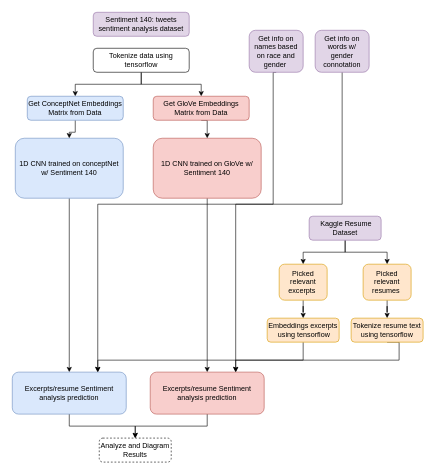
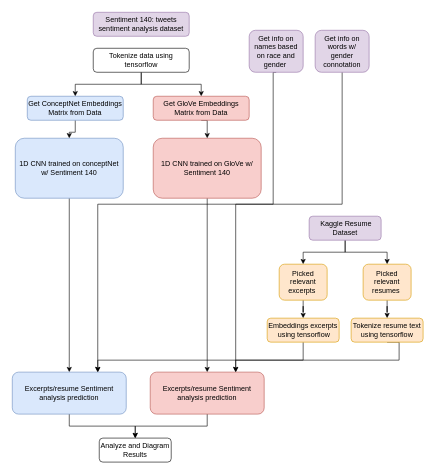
(135, 450) -> (135, 450)
